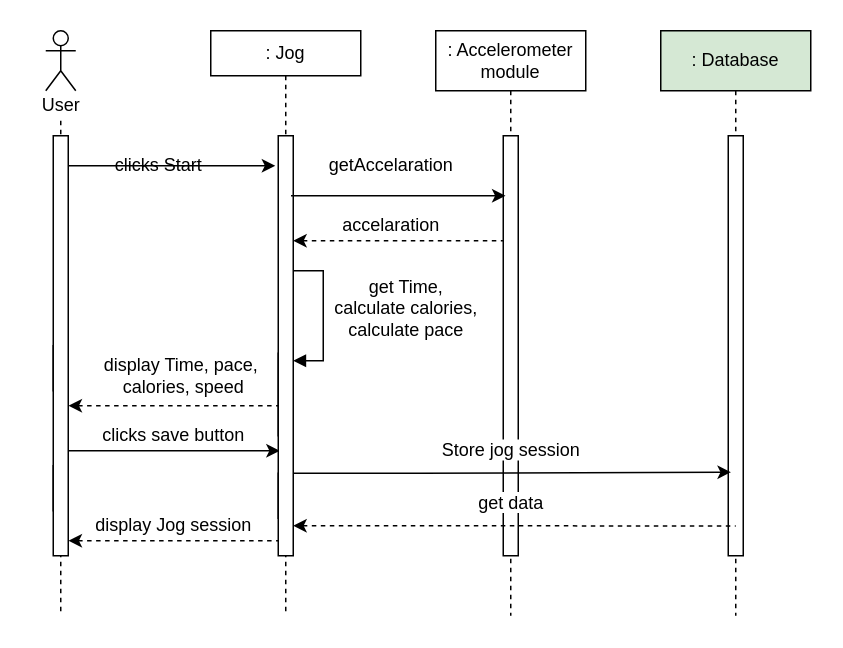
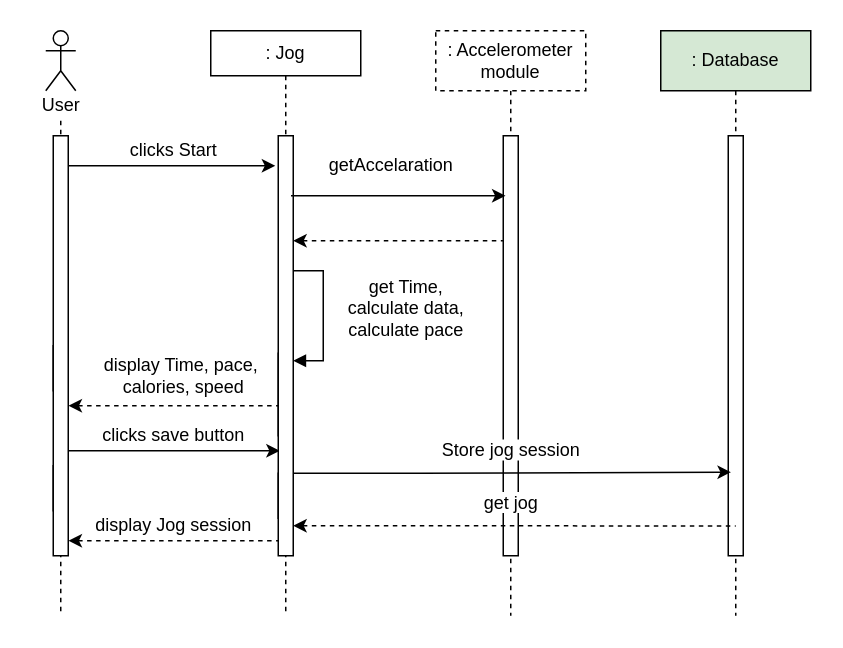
(511, 61) -> (511, 61)
(158, 166) -> (173, 151)
(391, 226) -> none
(407, 308) -> (407, 308)
(512, 503) -> (512, 503)
